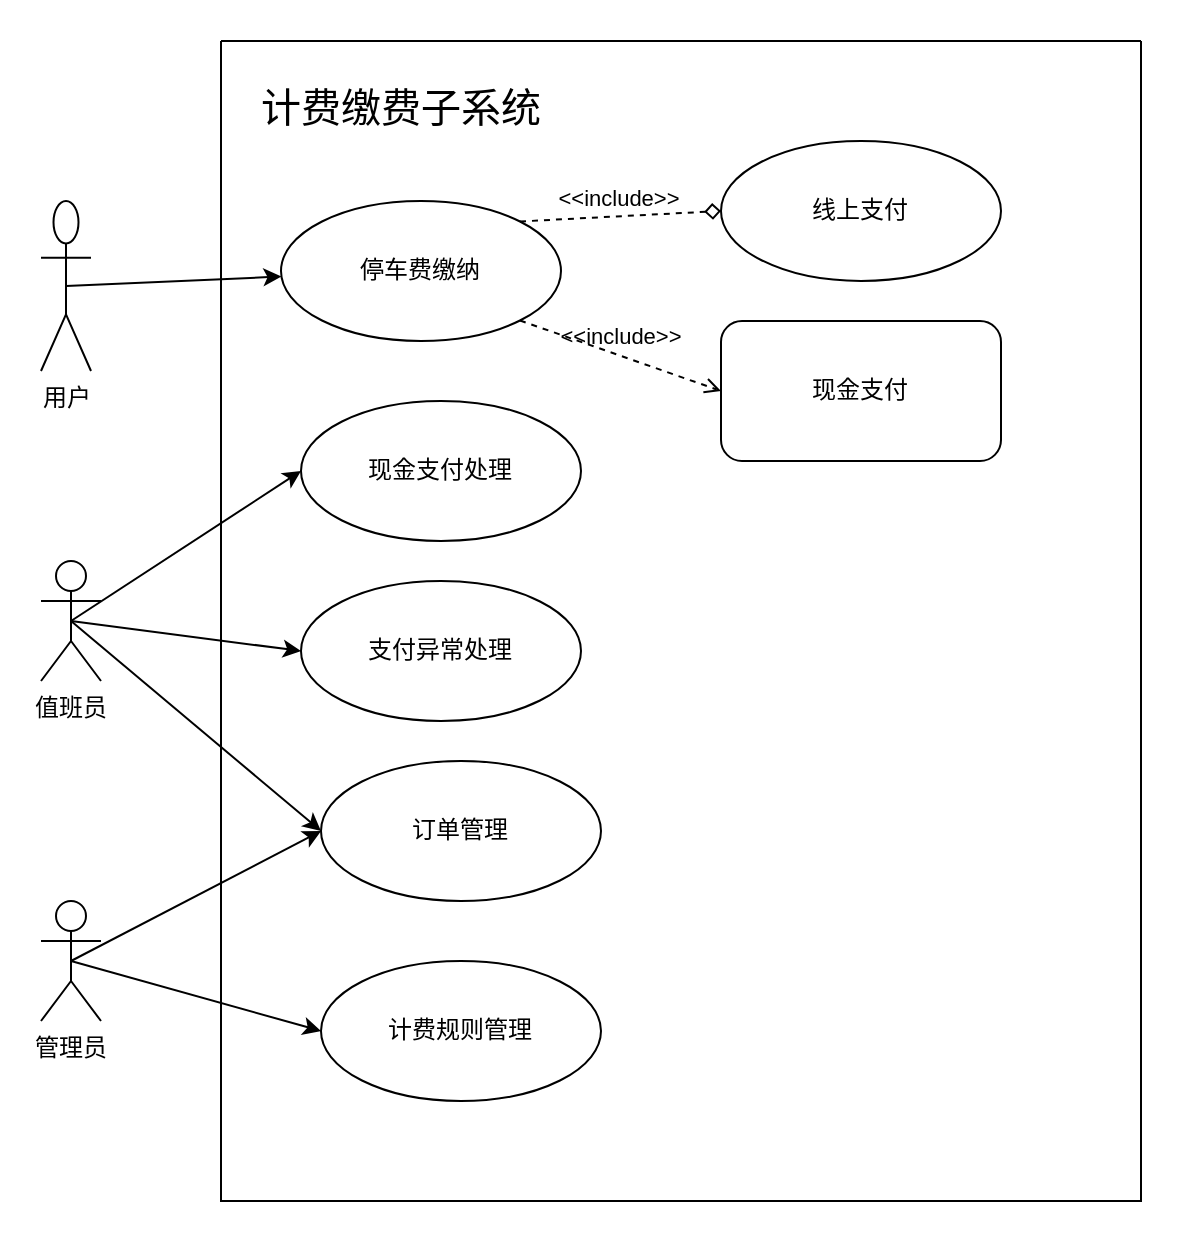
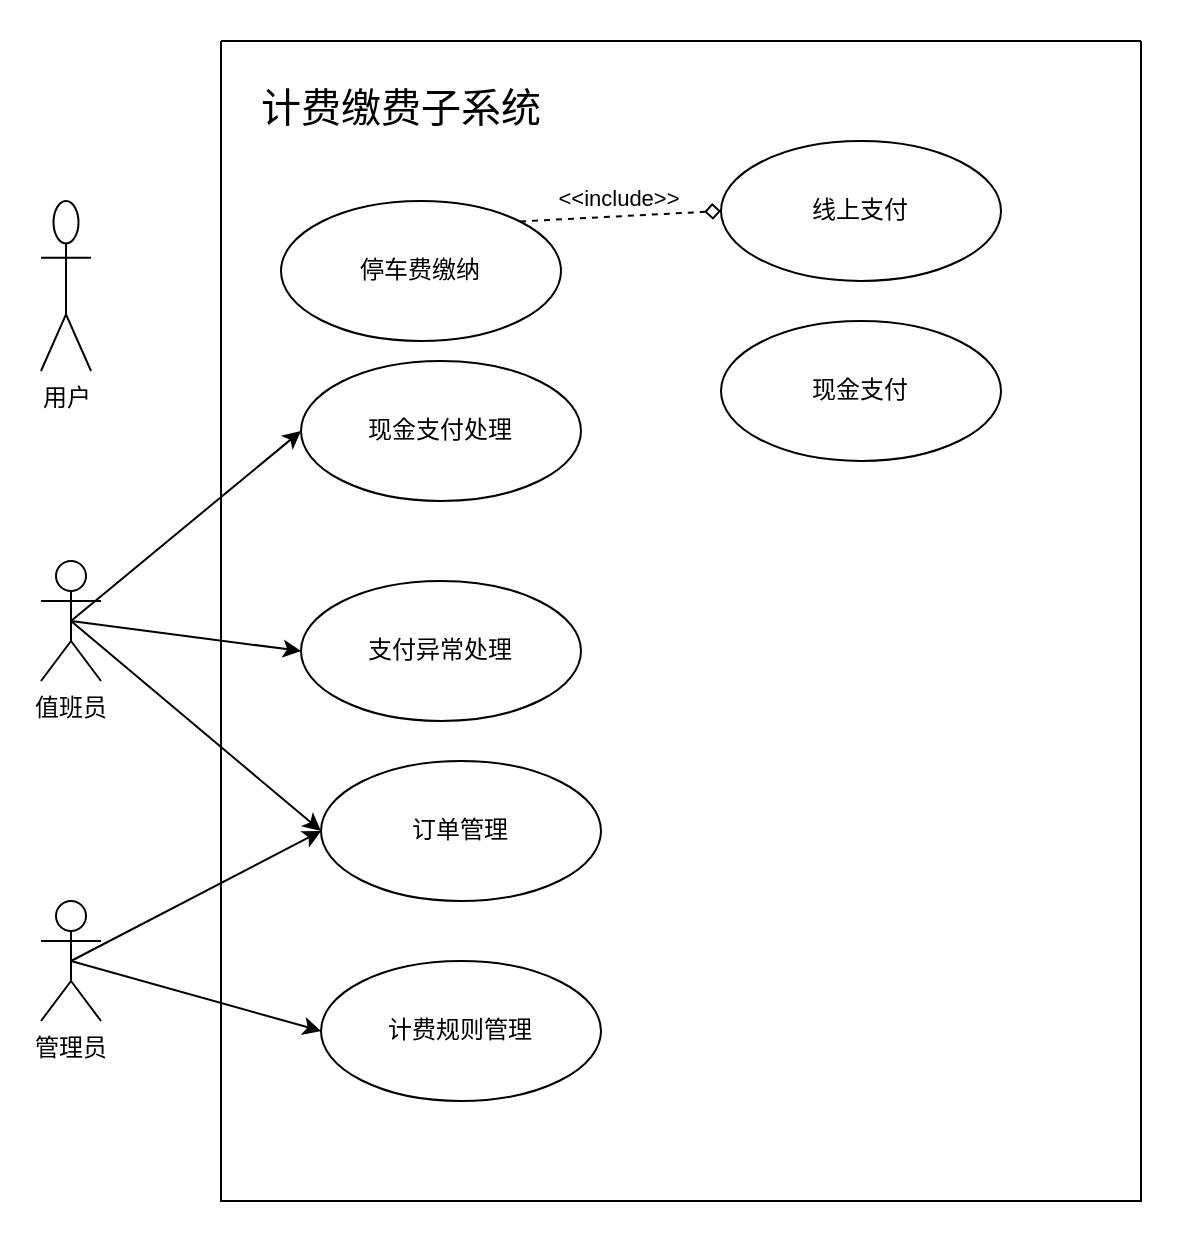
(175, 281) -> none
(617, 355) -> none
(861, 391) -> (861, 391)
(441, 471) -> (441, 431)
